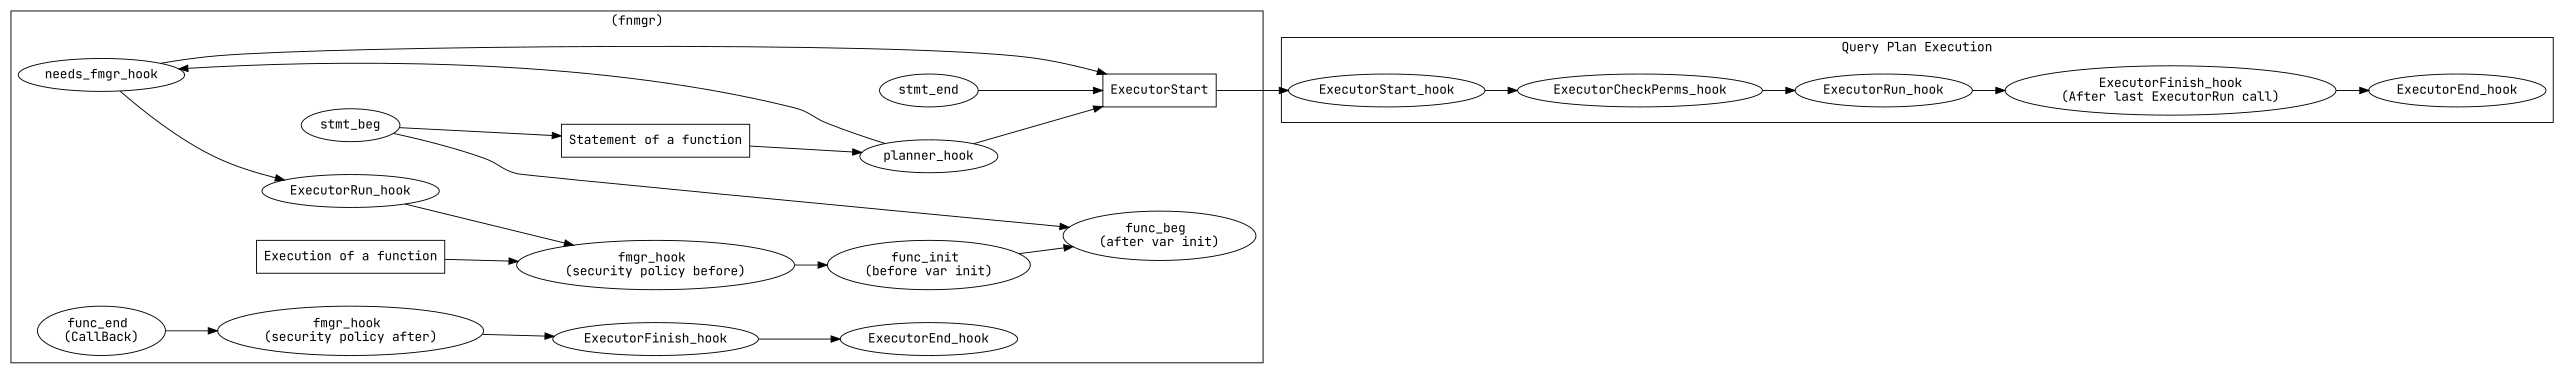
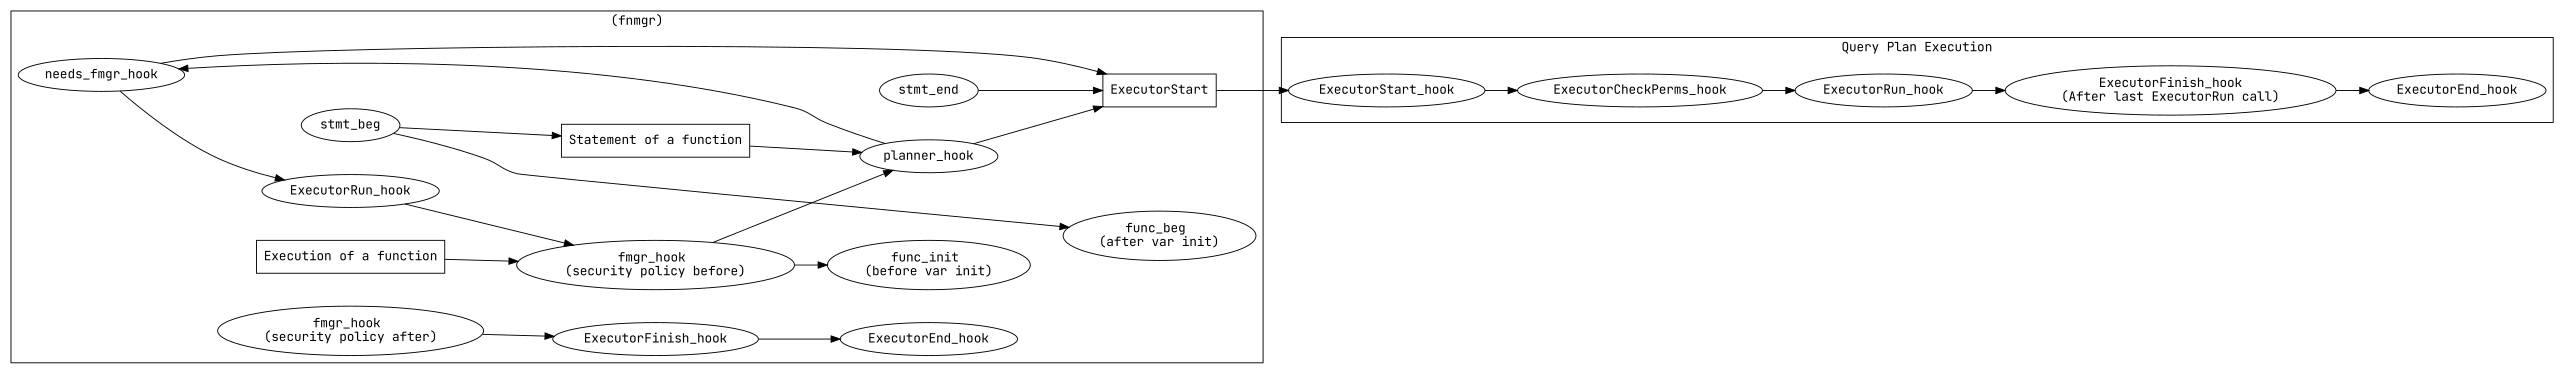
none -> (798, 208)
(1041, 251) -> none
(101, 331) -> none
